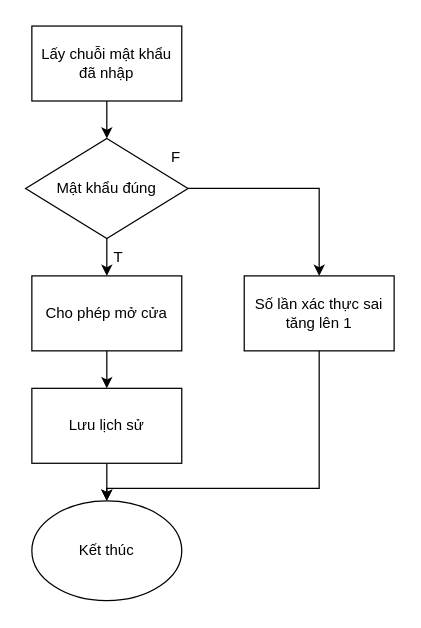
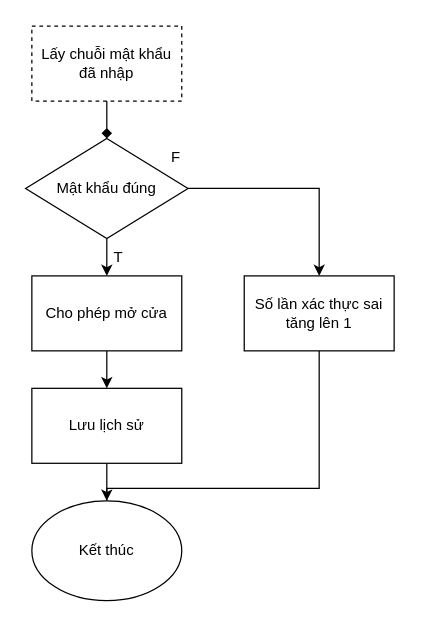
(107, 63) -> (107, 63)
(107, 128) -> (107, 127)
(109, 488) -> (107, 493)
